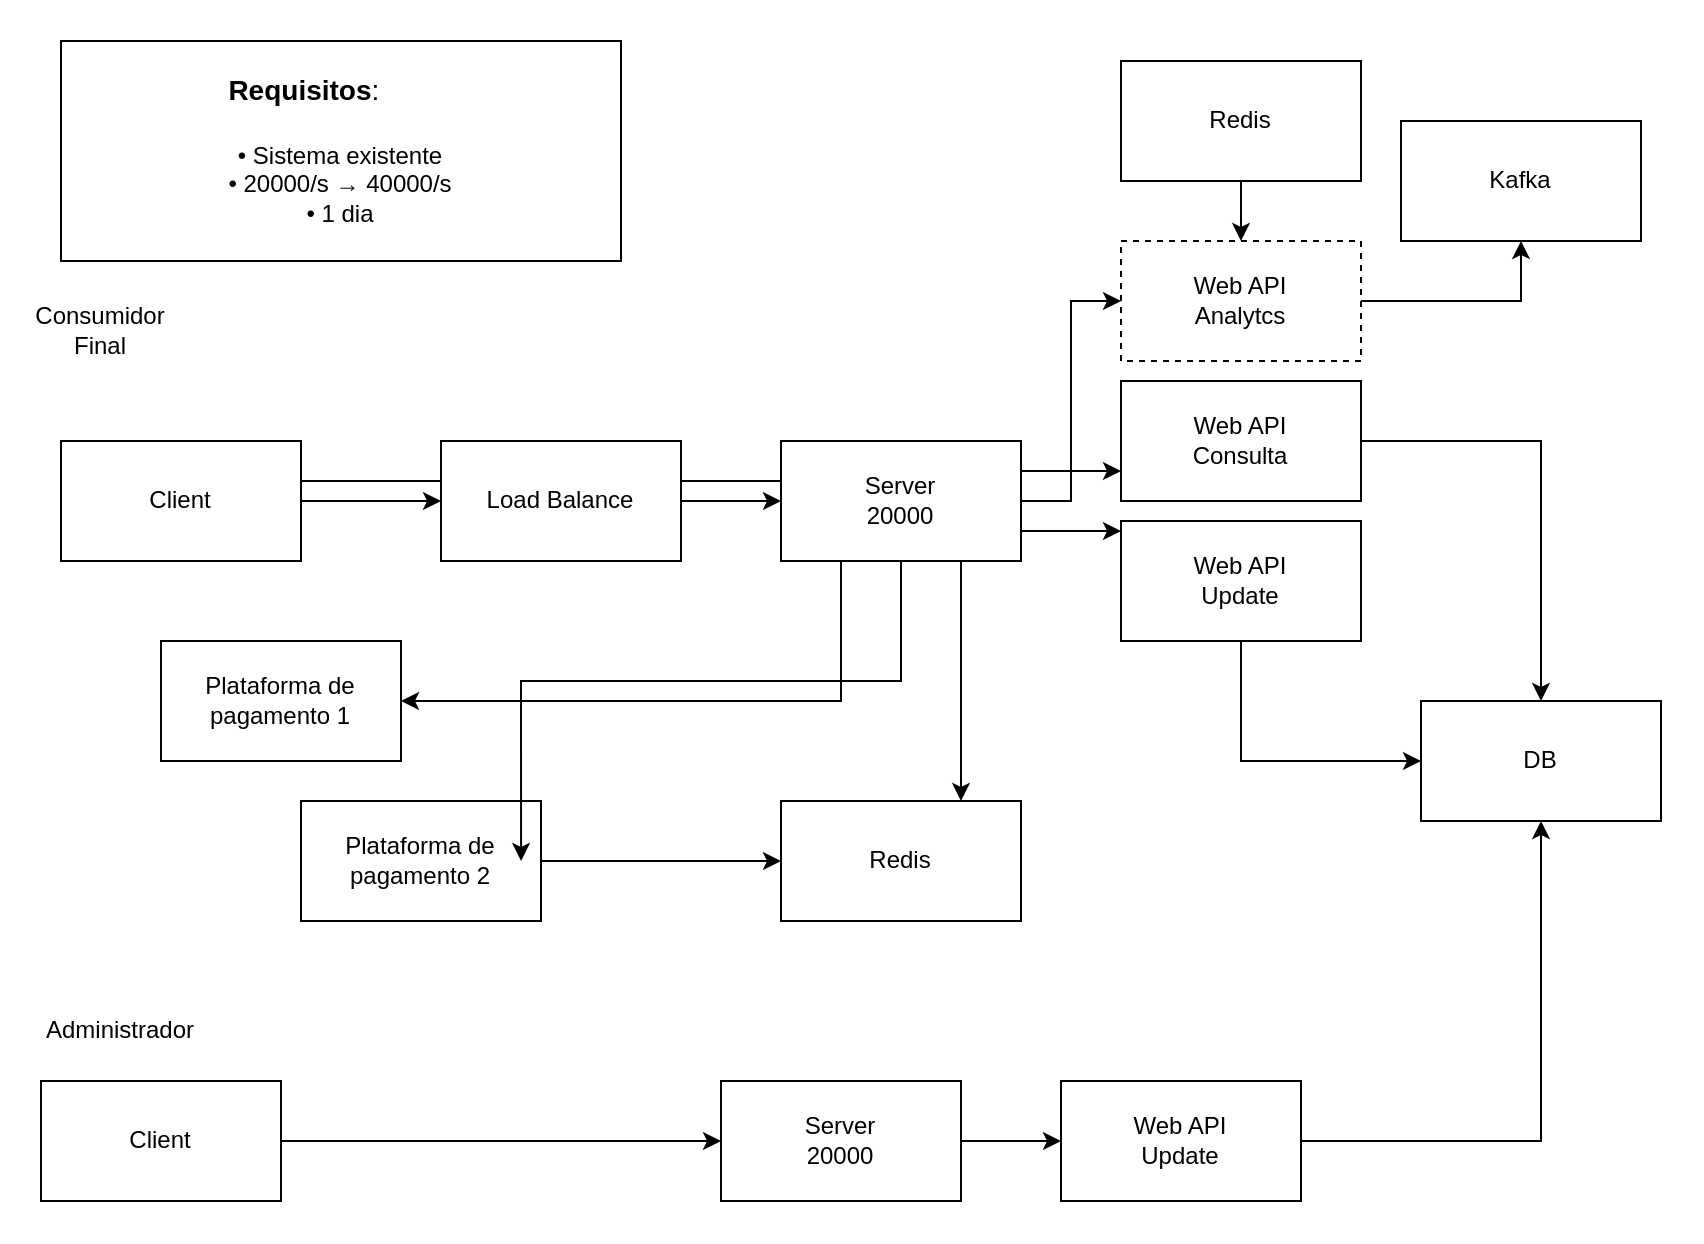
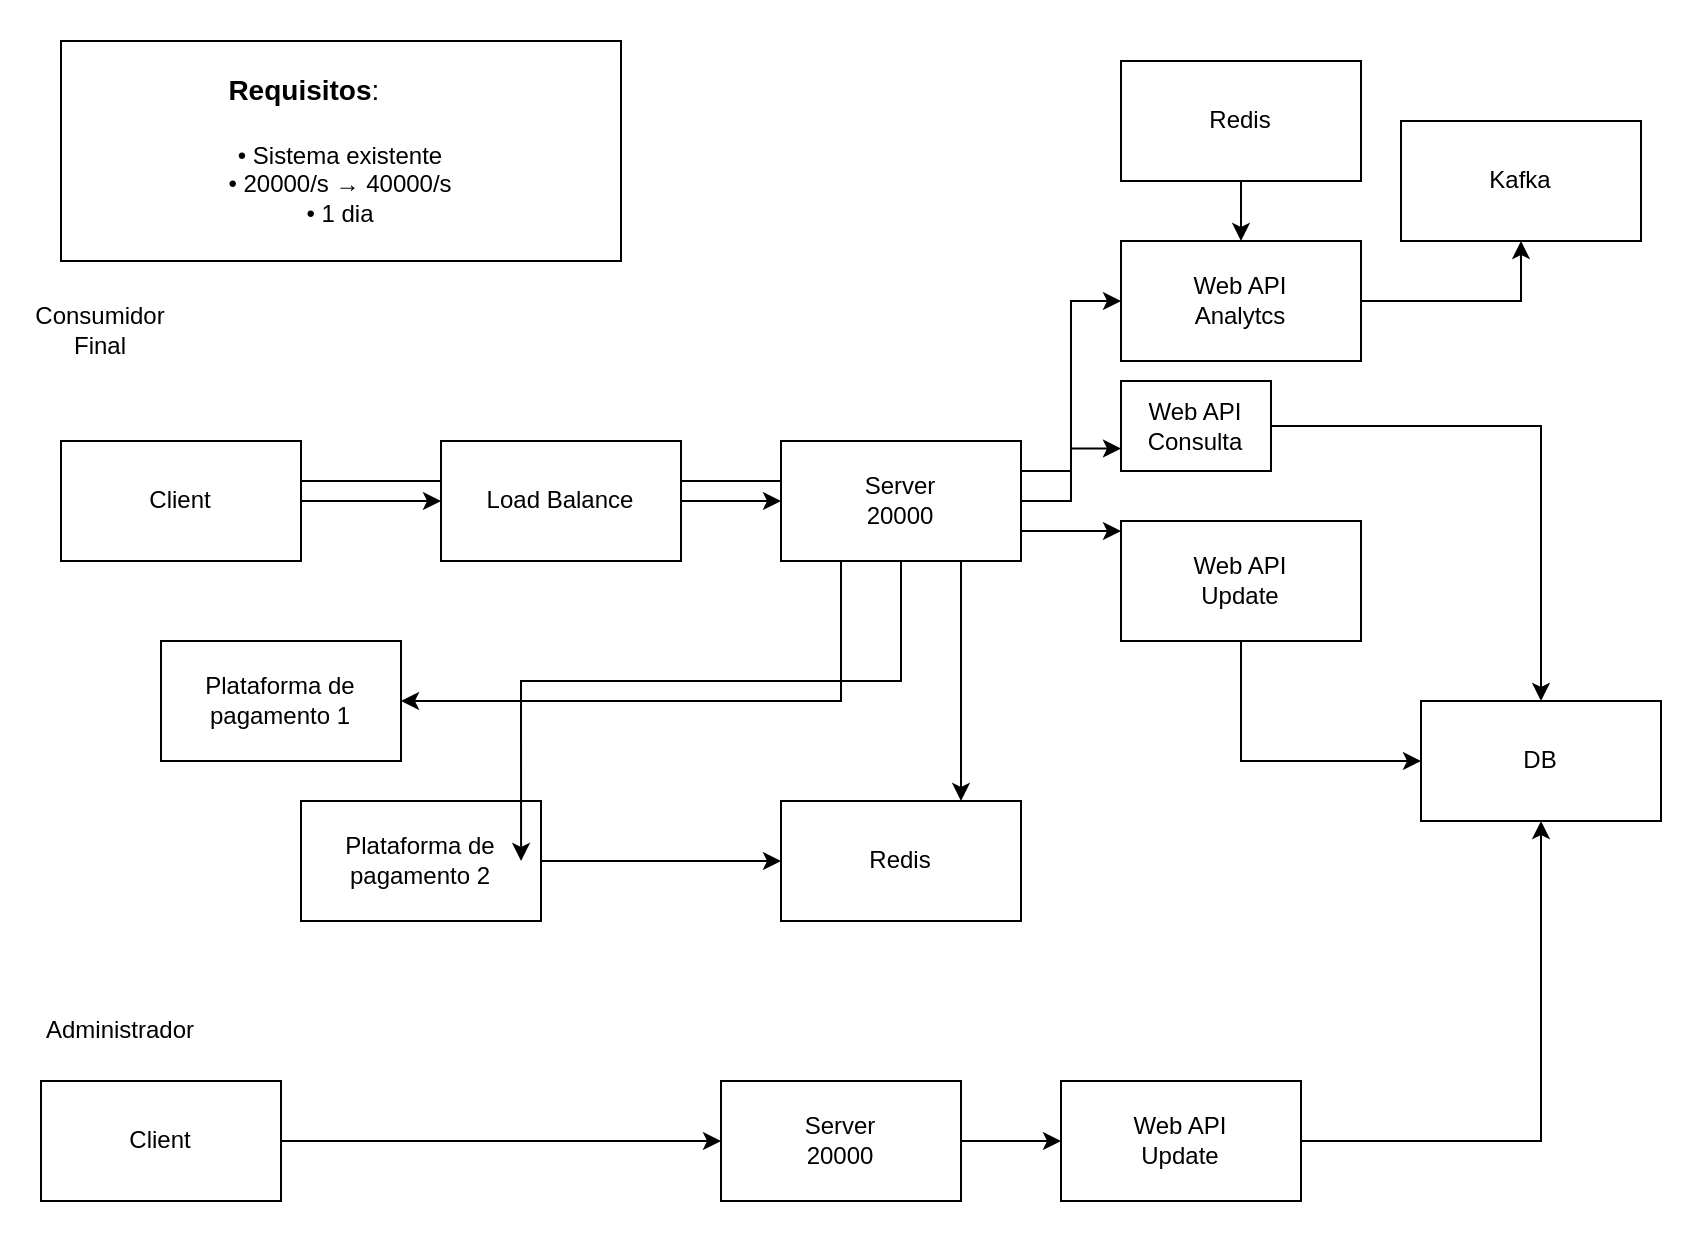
(1241, 301) -> (1241, 301)
(1241, 441) -> (1196, 426)
